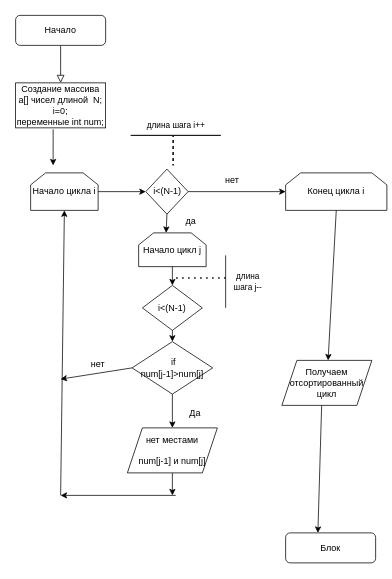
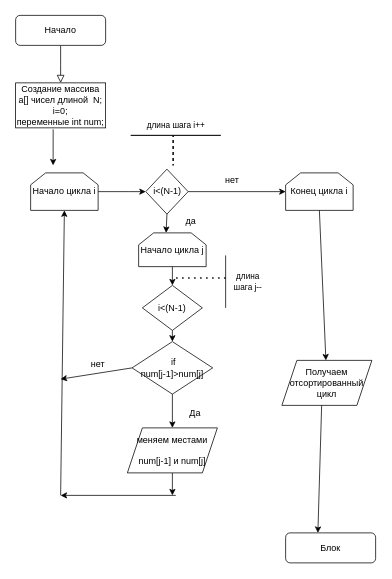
(336, 192) -> (319, 192)
(172, 250) -> (172, 250)
(172, 450) -> (172, 450)
